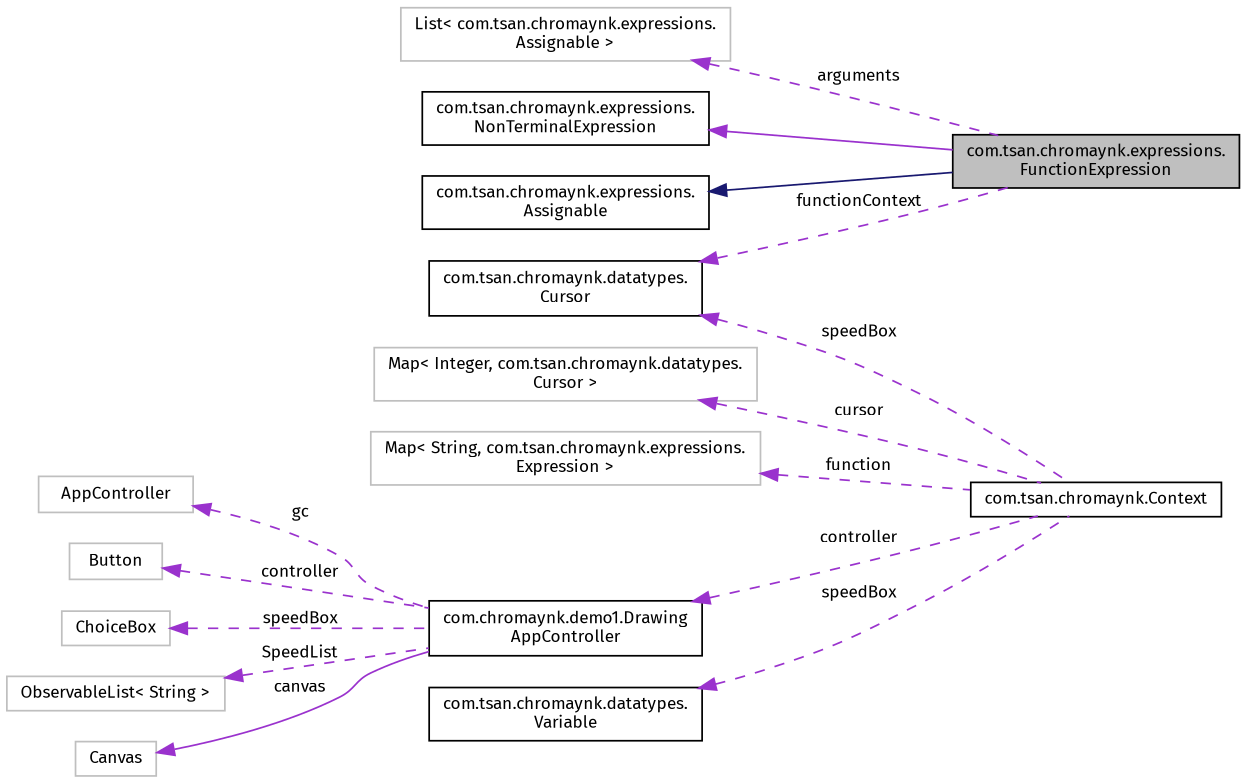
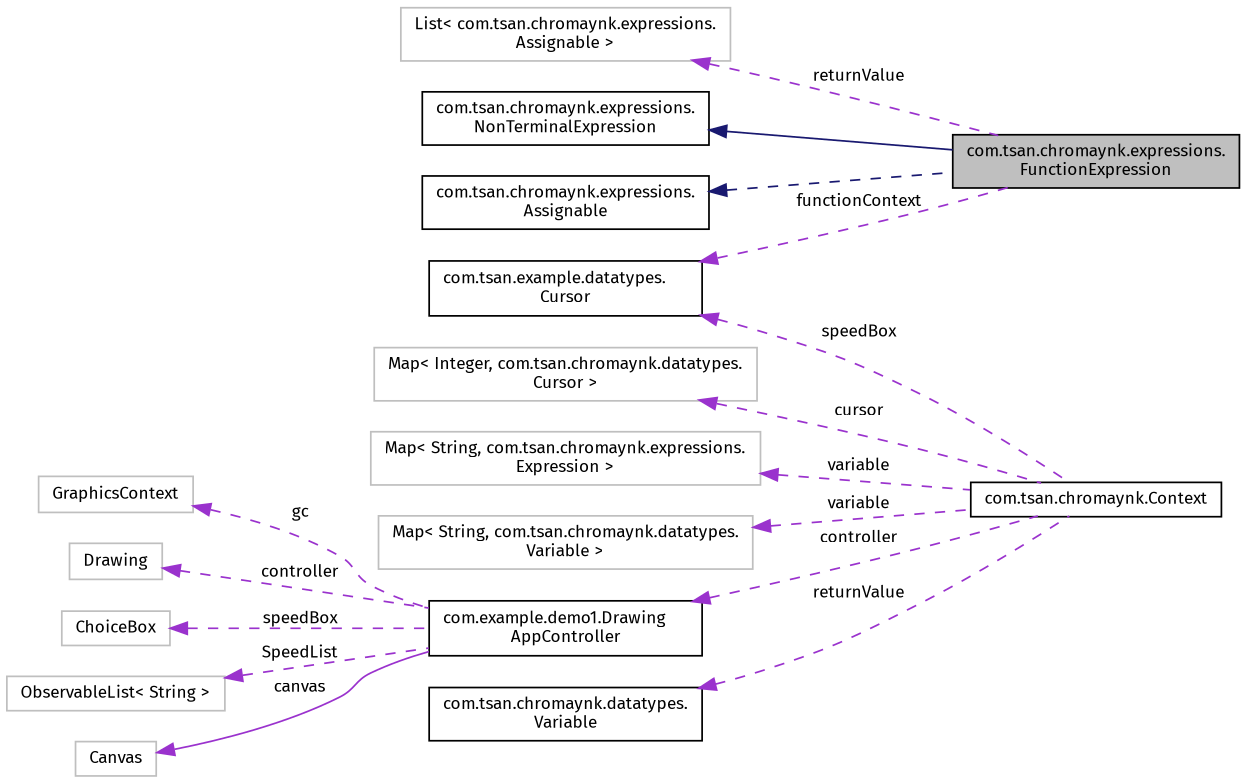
(857, 76) -> (857, 76)
(840, 141) -> (840, 141)
(840, 181) -> (840, 181)
(566, 288) -> (566, 288)
(857, 466) -> (857, 466)
(116, 494) -> (116, 494)
none -> (566, 542)
(116, 561) -> (116, 561)
(857, 593) -> (857, 593)
(566, 628) -> (566, 628)
